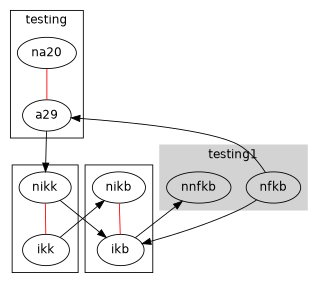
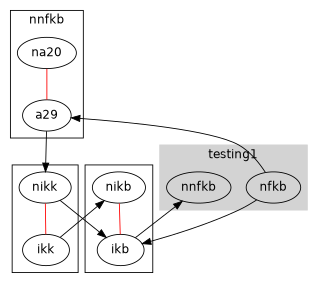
(47, 20) -> (47, 20)
